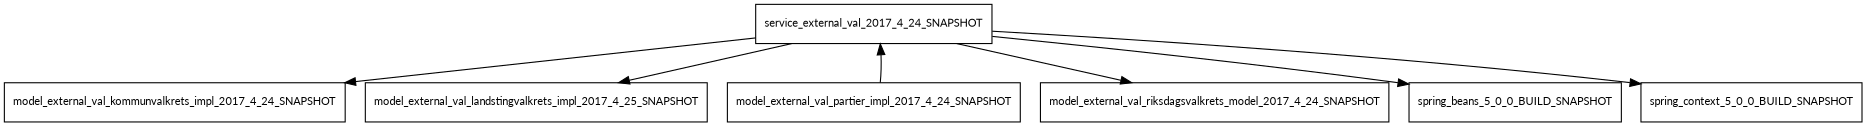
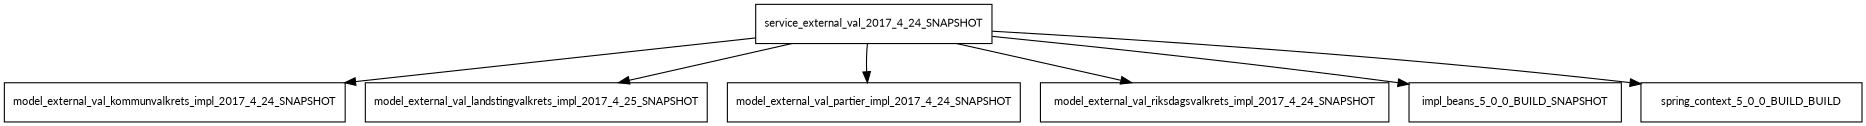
(881, 69) -> (867, 58)
(1215, 102) -> (1215, 102)
(1515, 102) -> (1515, 102)
(1751, 102) -> (1751, 102)
